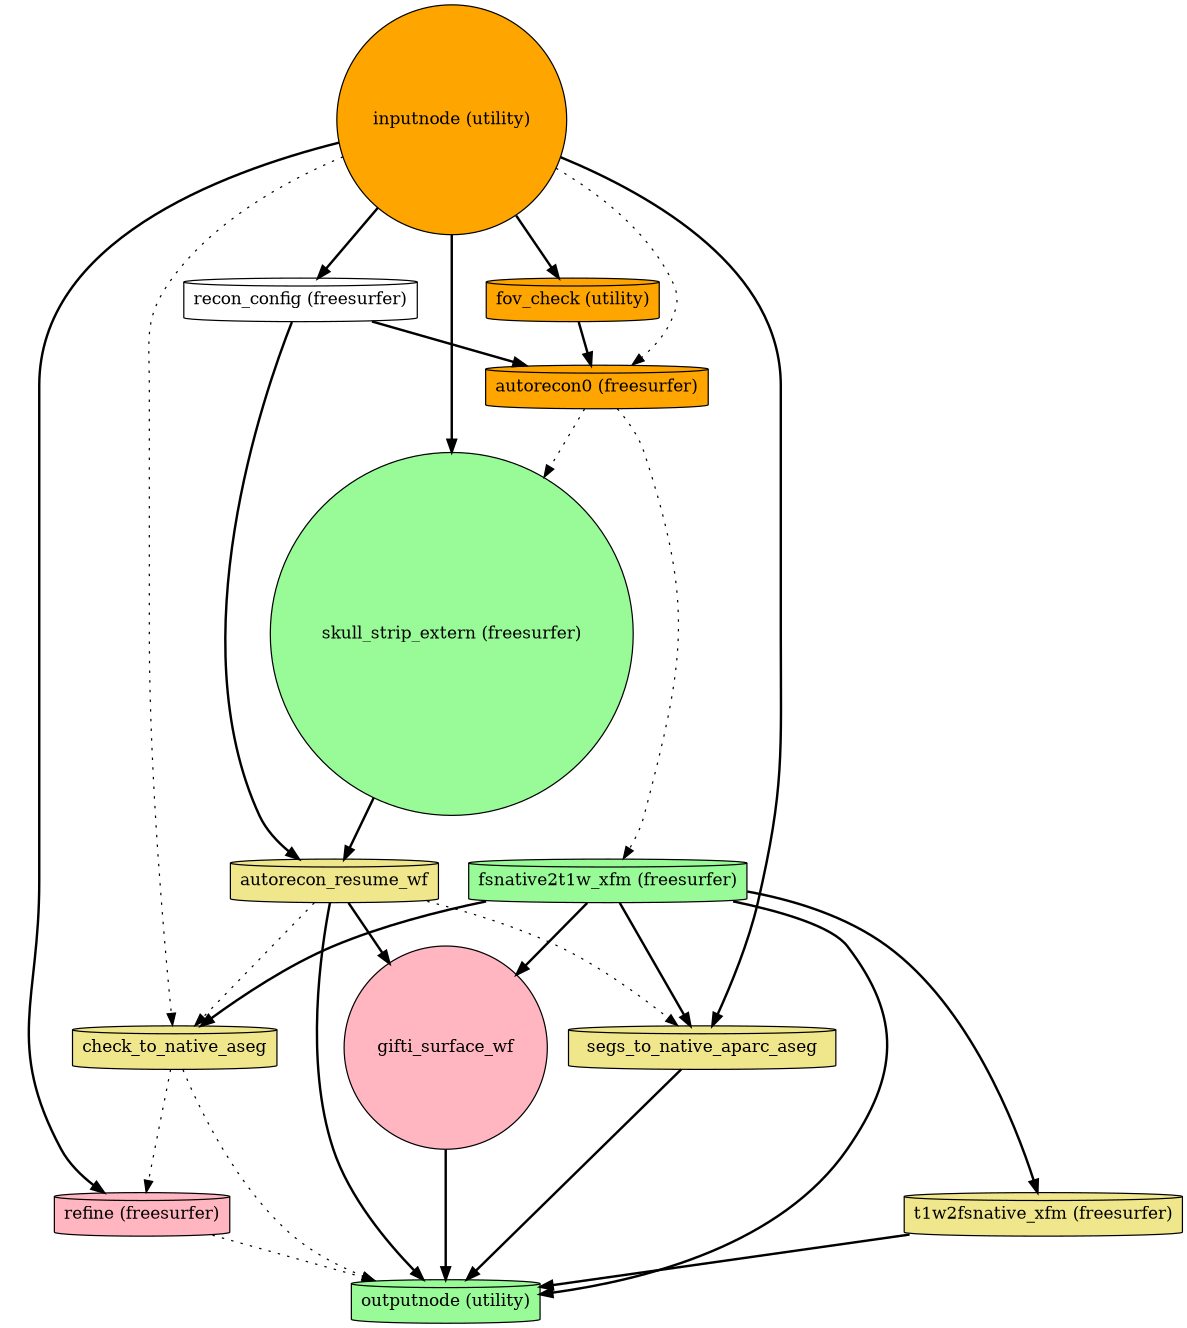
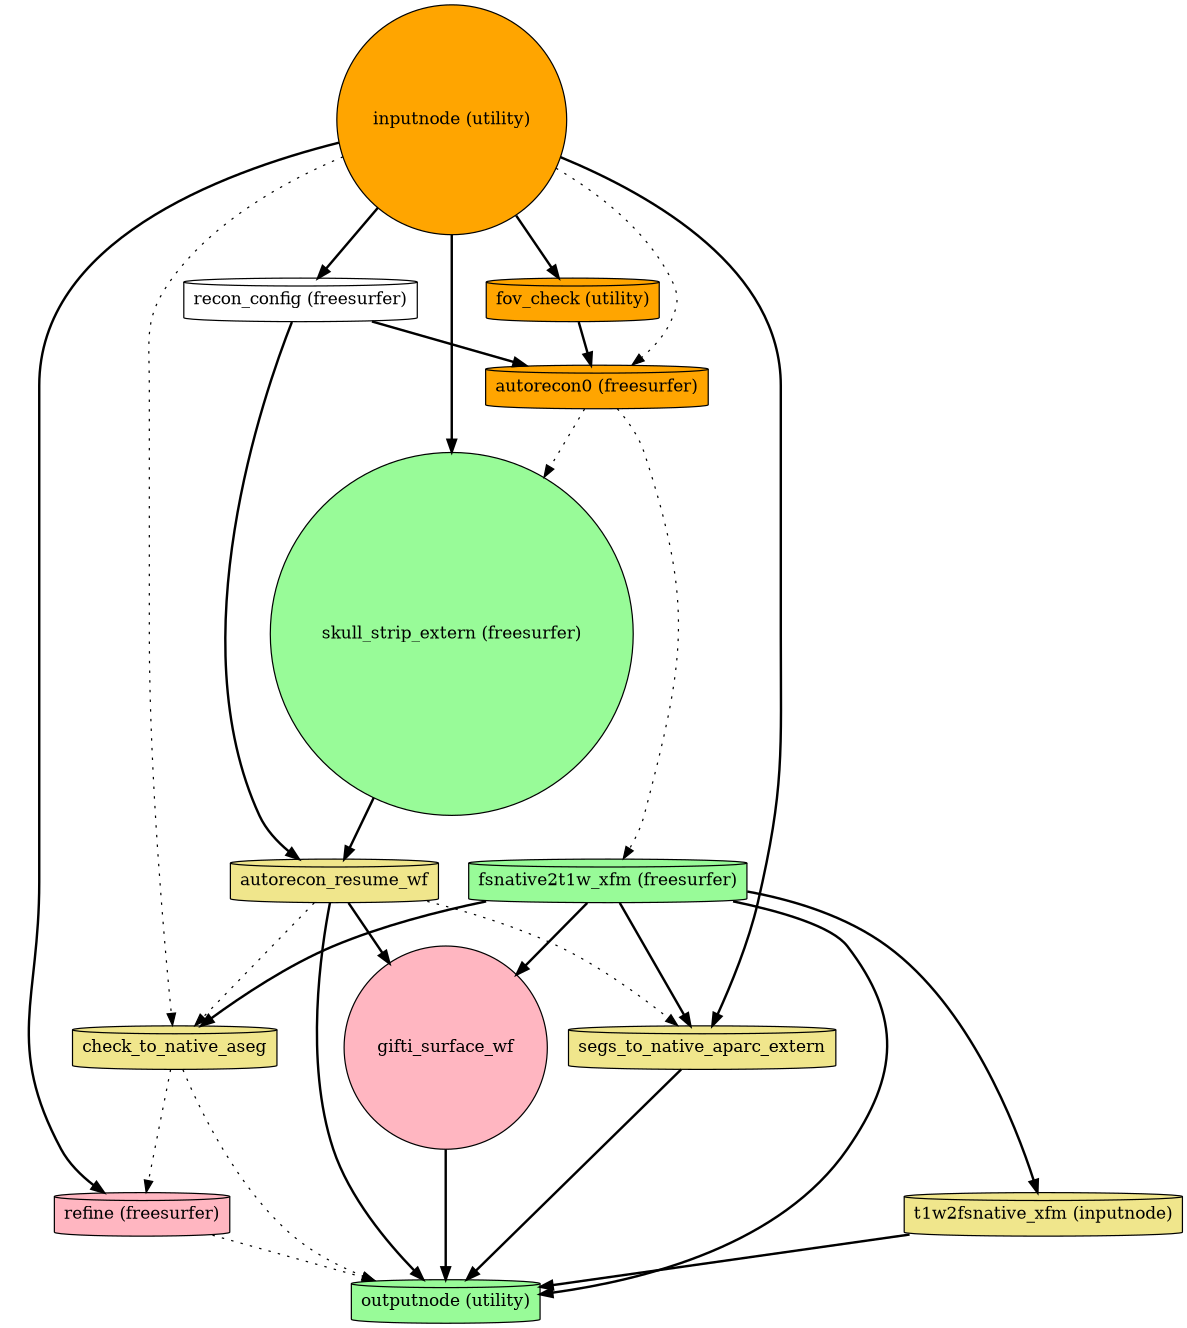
(702, 1048) -> (702, 1048)
(1043, 1214) -> (1043, 1214)
